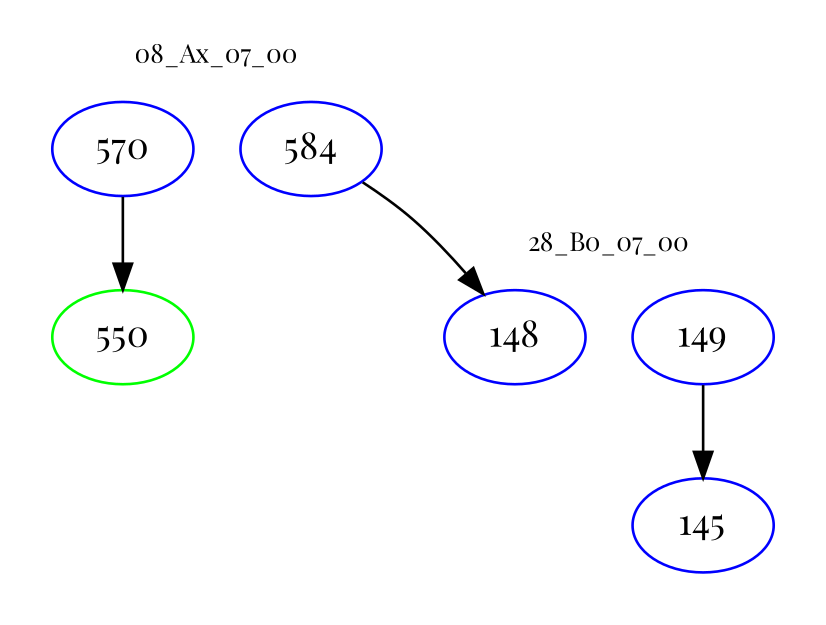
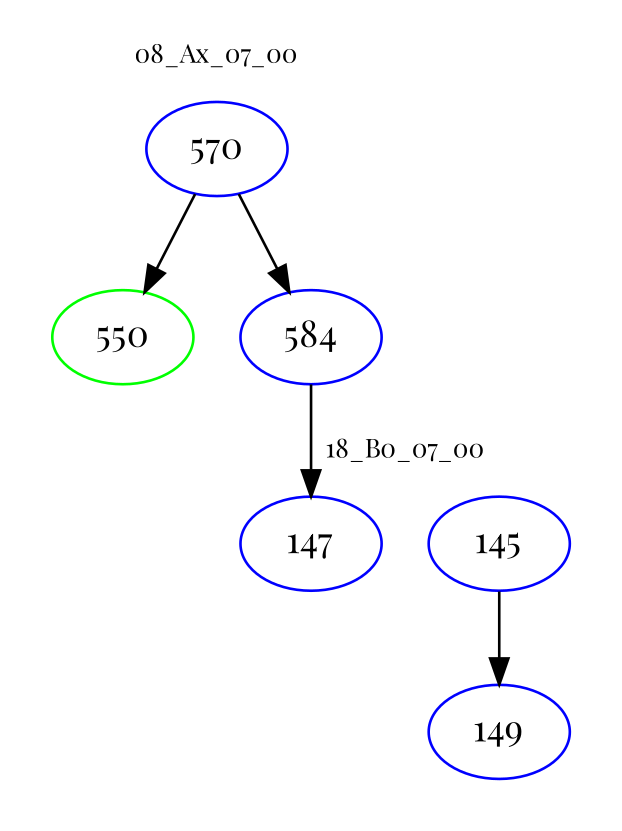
none -> (258, 231)
(609, 244) -> (405, 451)
(515, 337) -> (311, 544)
(703, 418) -> (499, 625)
